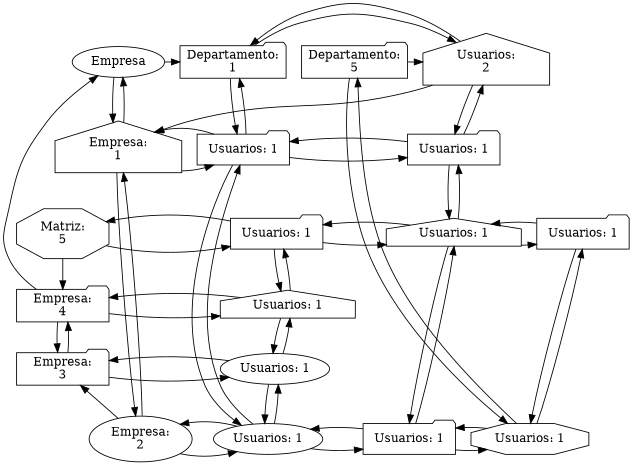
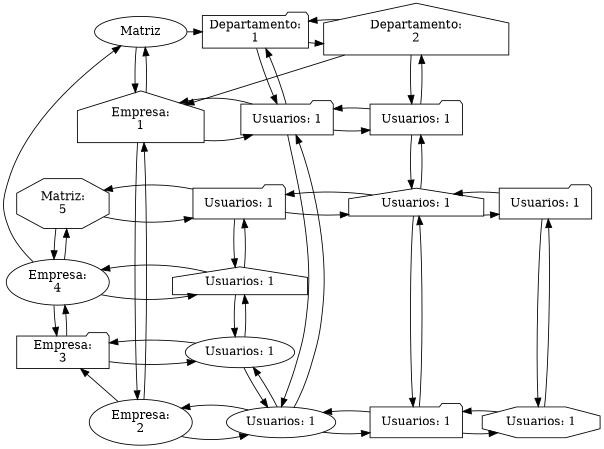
(118, 62) -> (141, 32)
(355, 62) -> none
(486, 62) -> (416, 32)
none -> (66, 248)
(63, 306) -> (58, 282)
